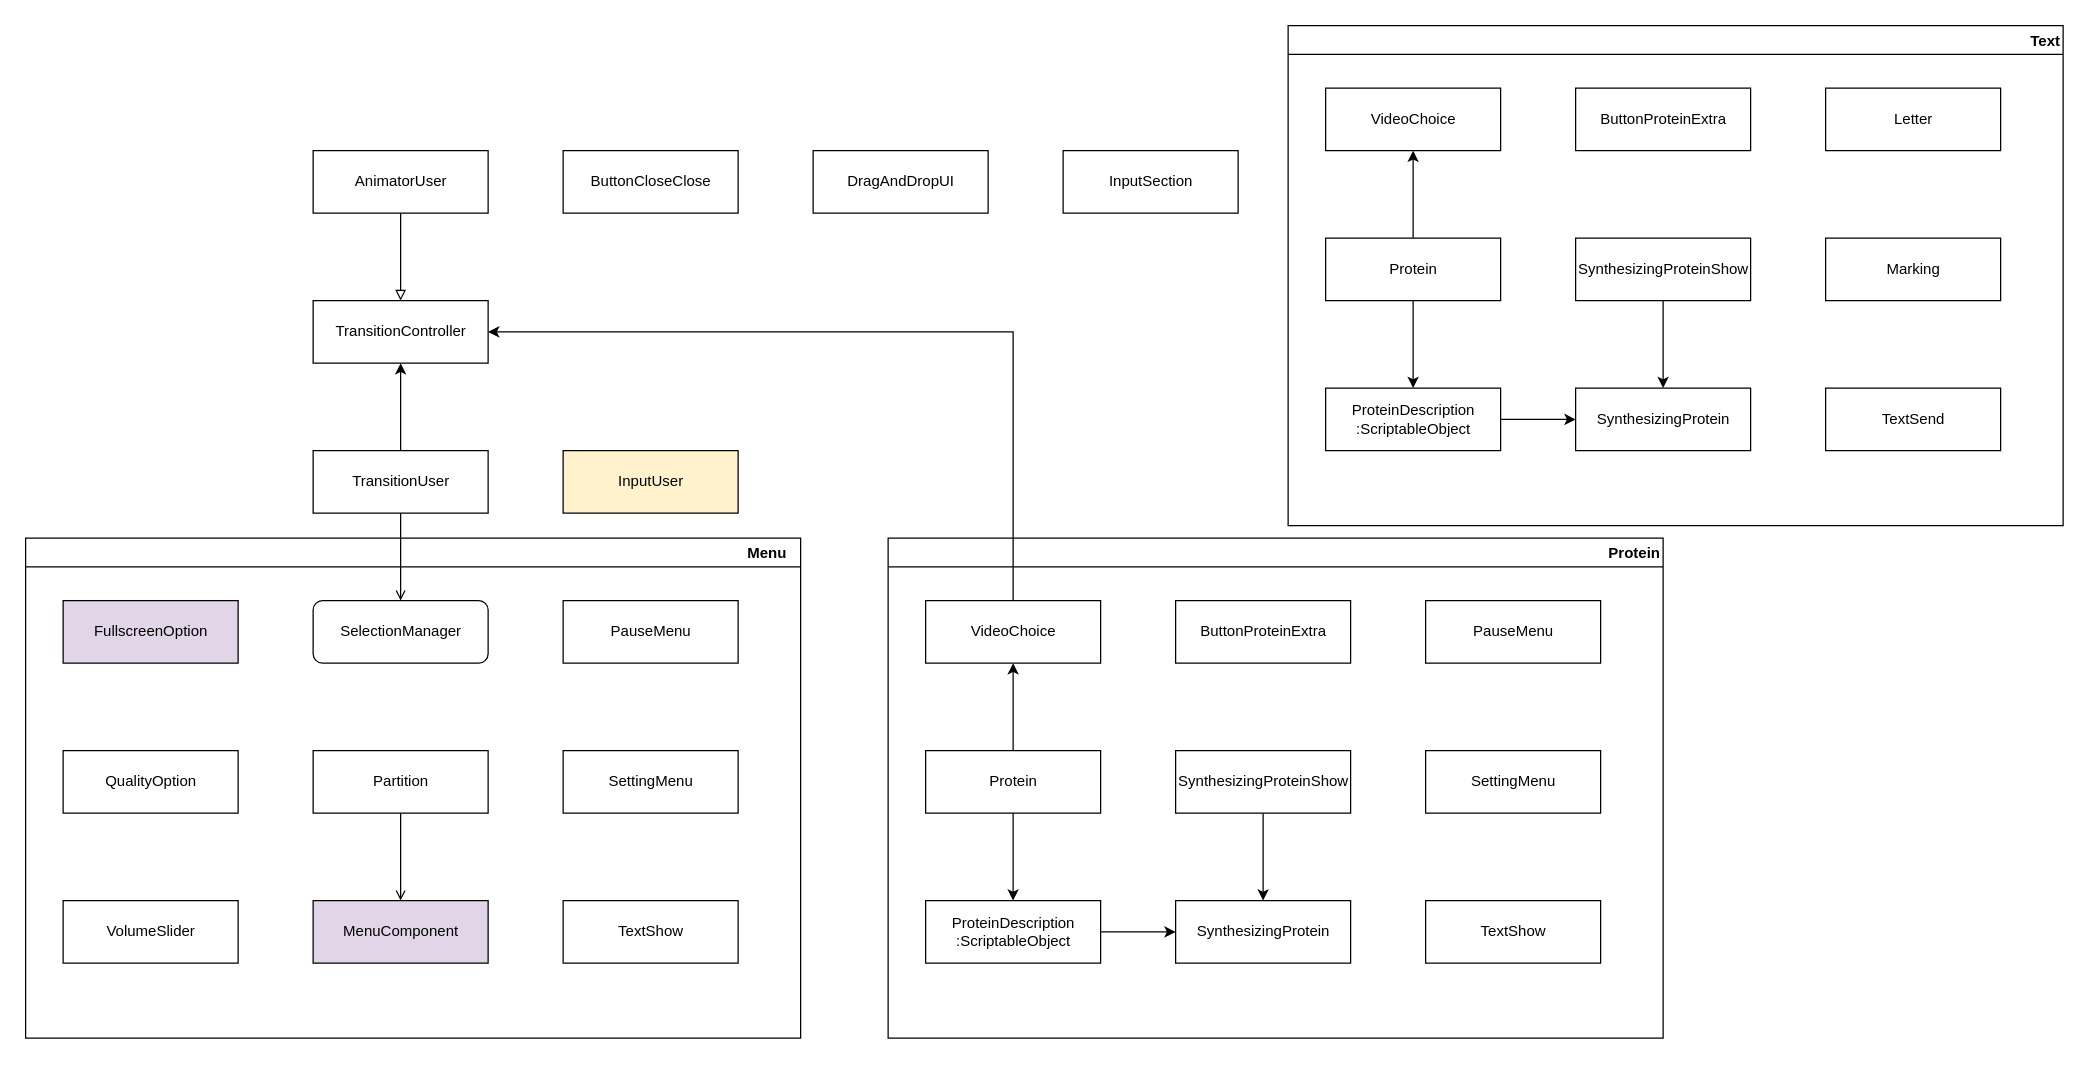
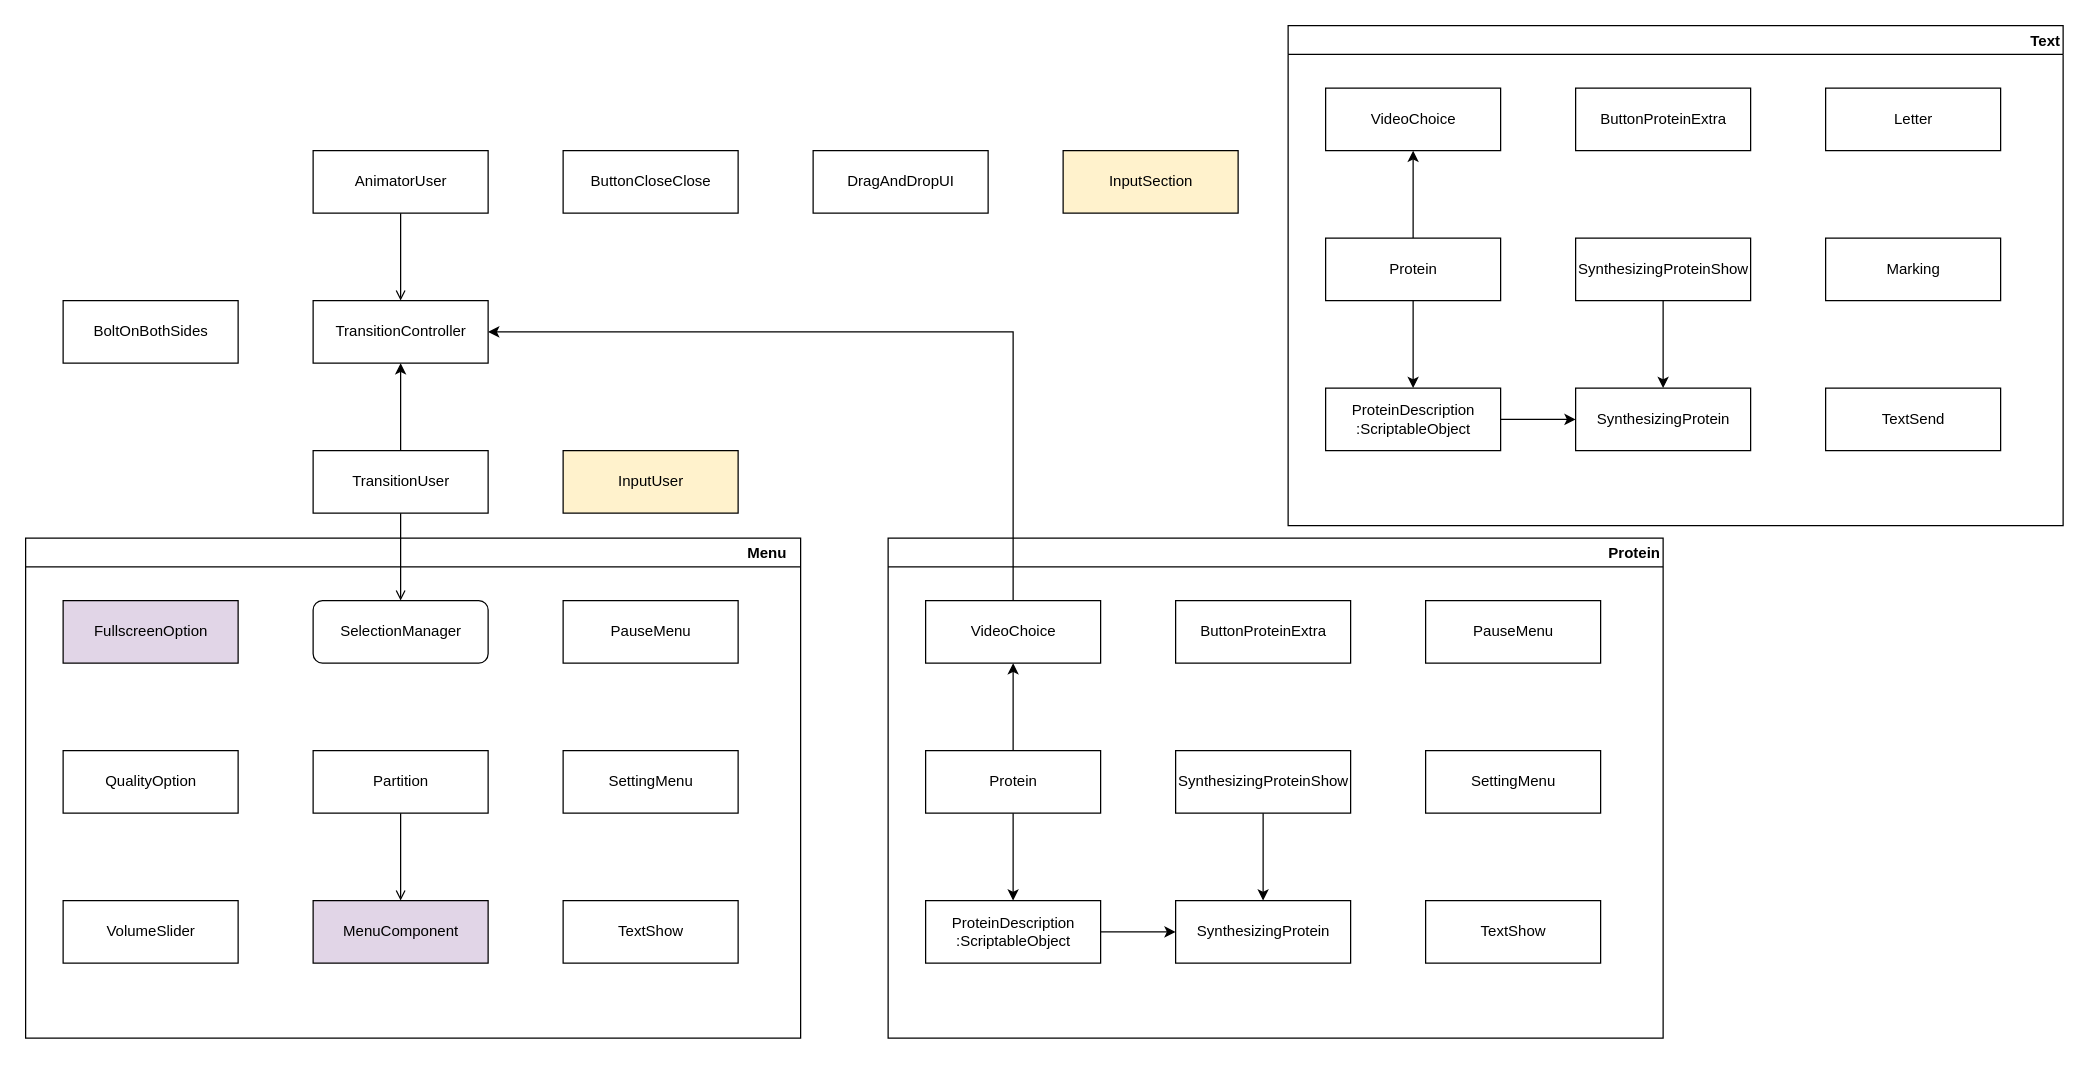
(1151, 182) -> (1151, 182)
(401, 289) -> (401, 293)
none -> (151, 332)
